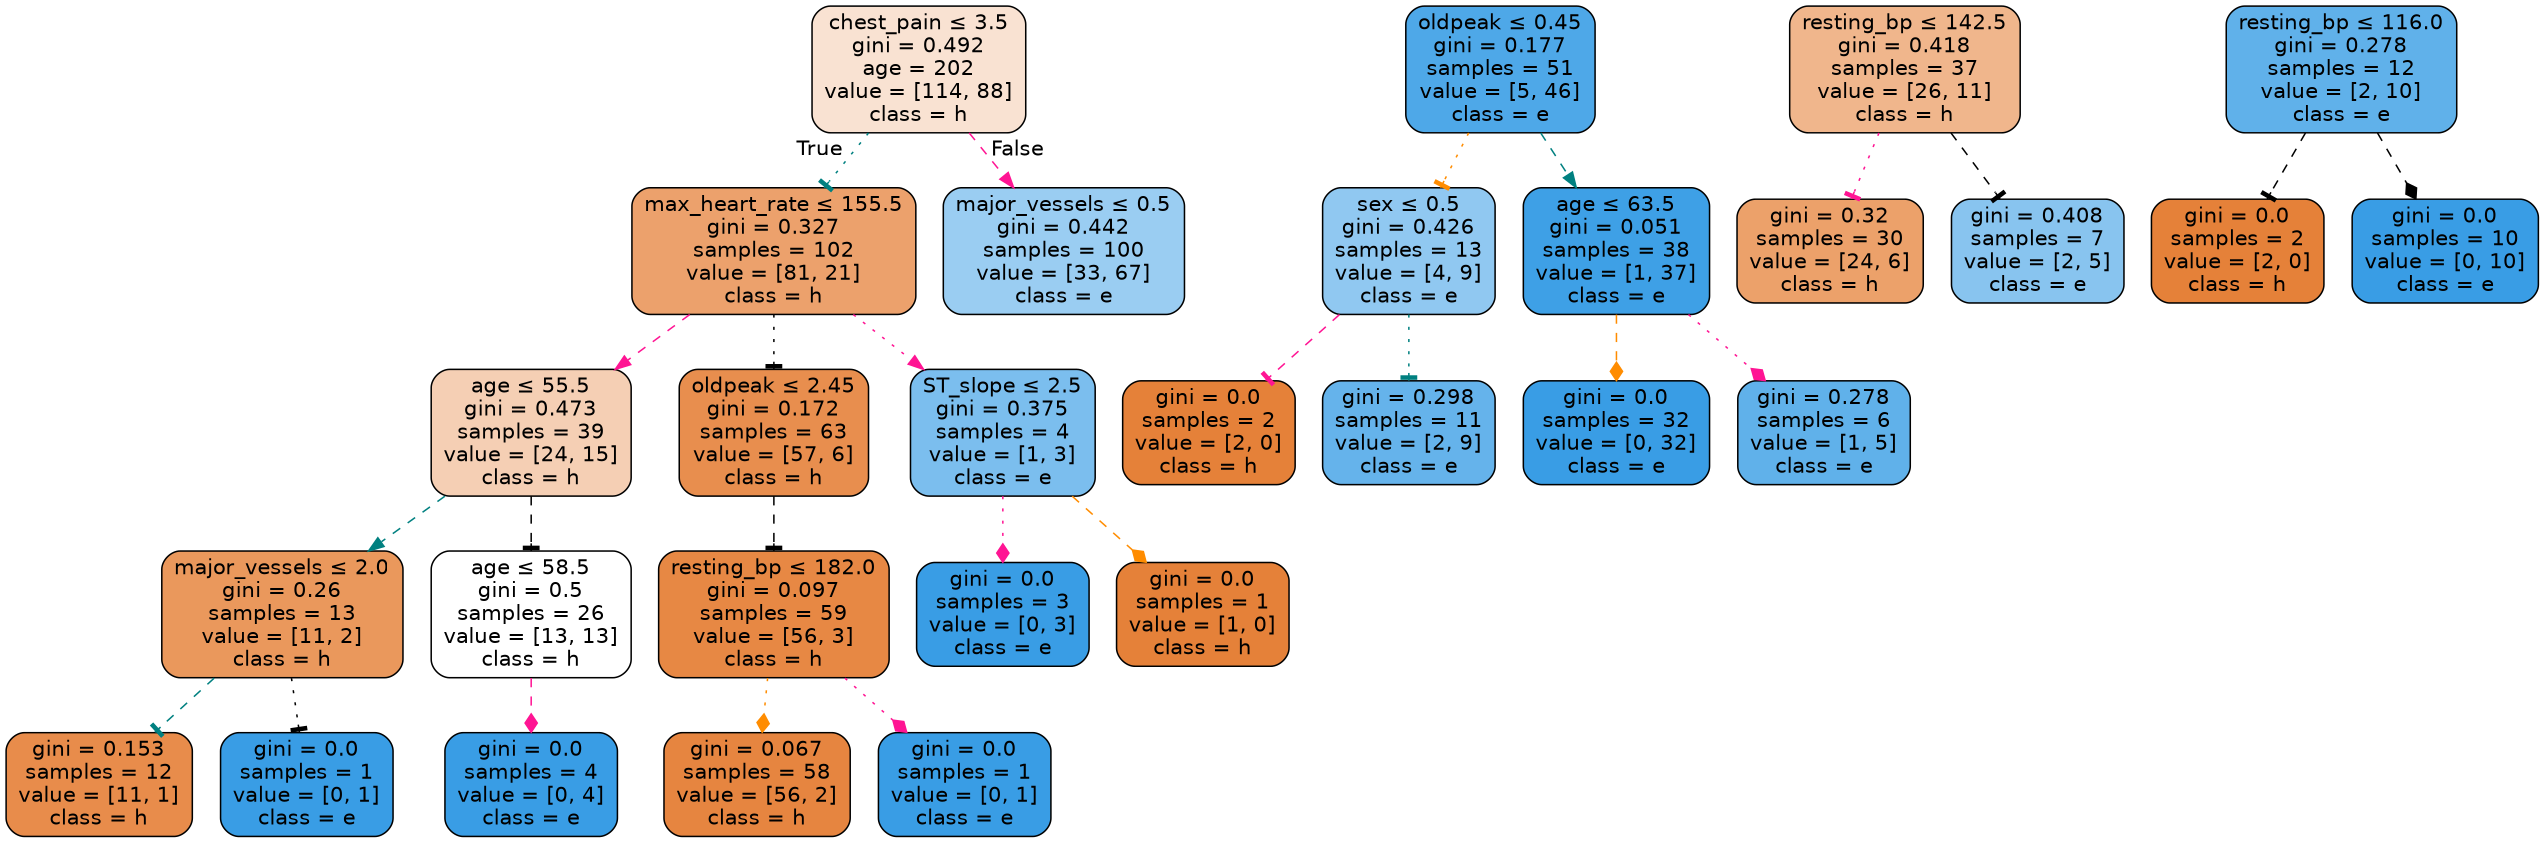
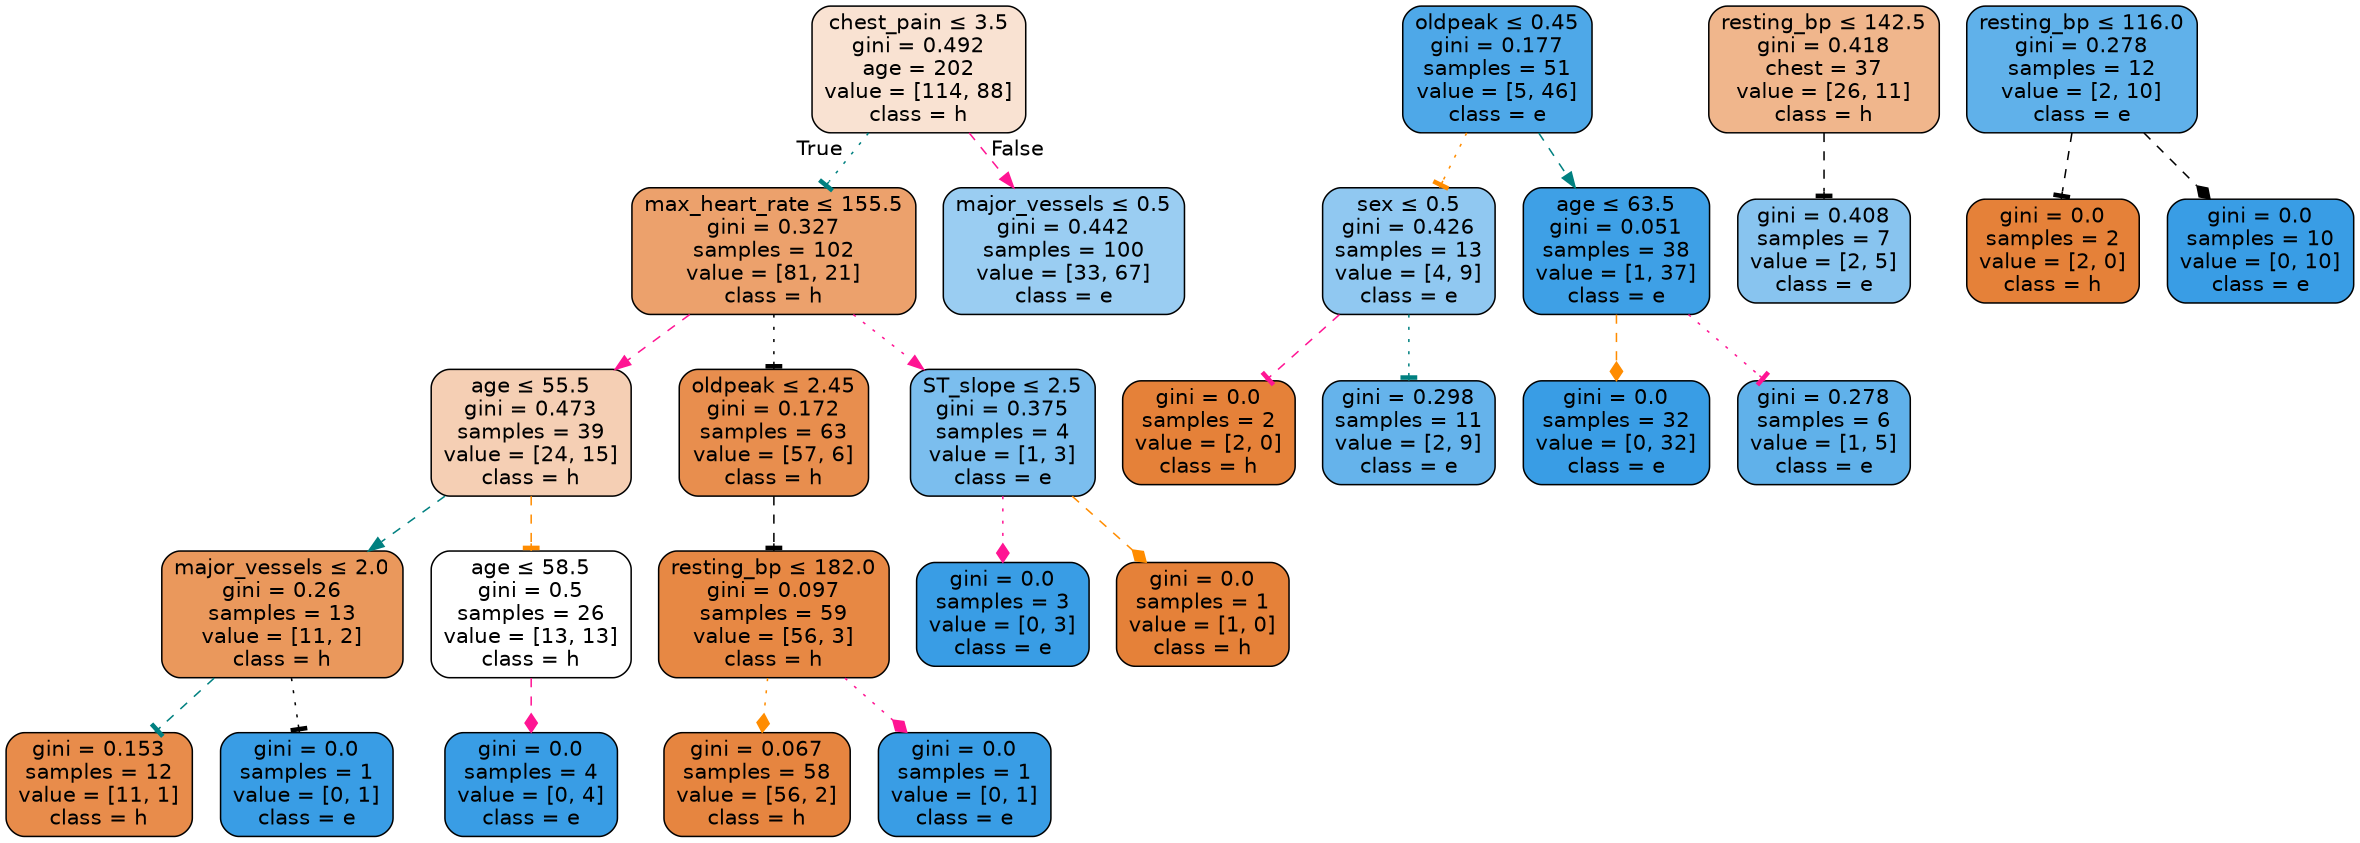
(1905, 69) -> (1824, 69)
(1830, 251) -> none
(1720, 341) -> (1724, 345)
(531, 520) -> (531, 520)
